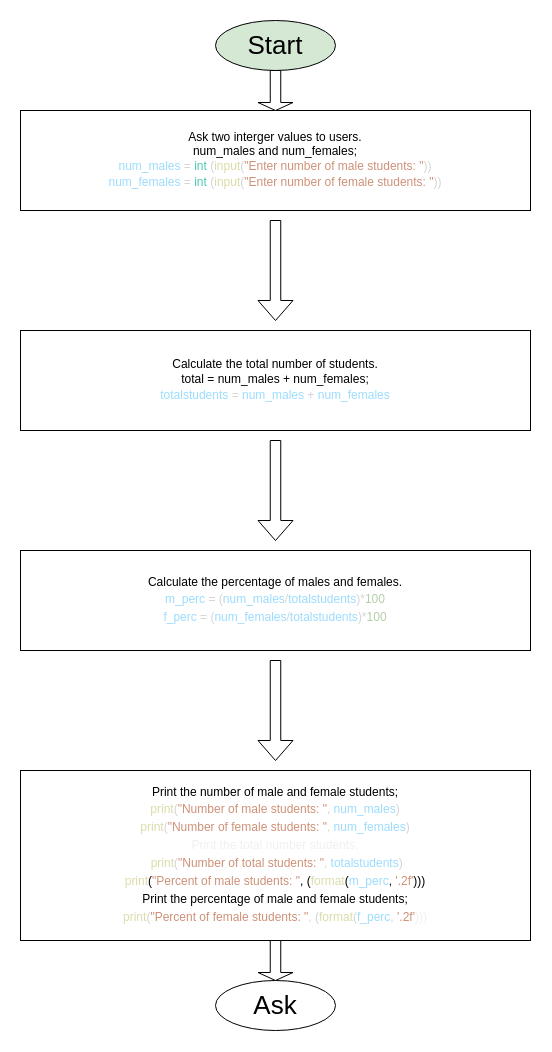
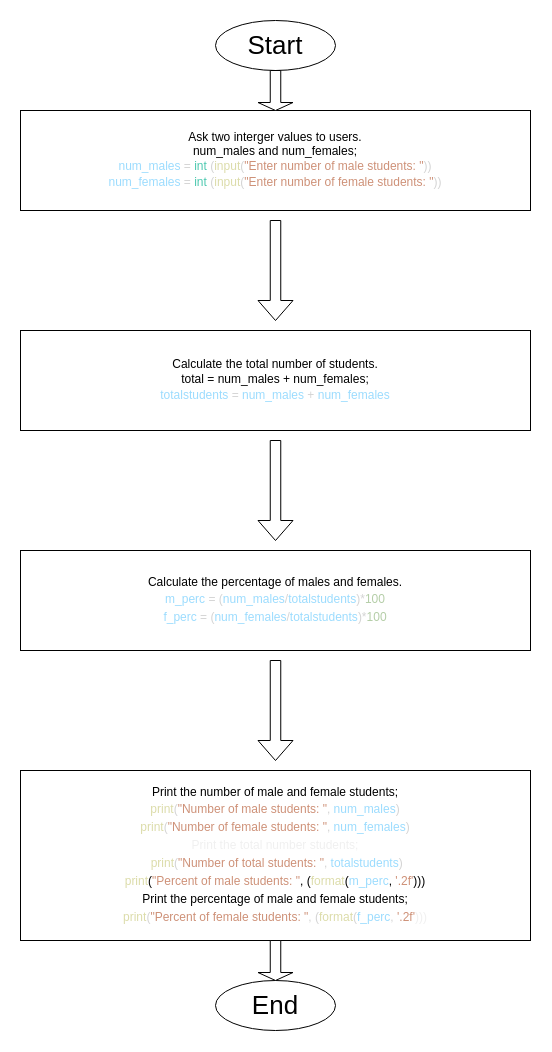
(276, 46) -> (276, 46)
(276, 1006) -> (276, 1006)
